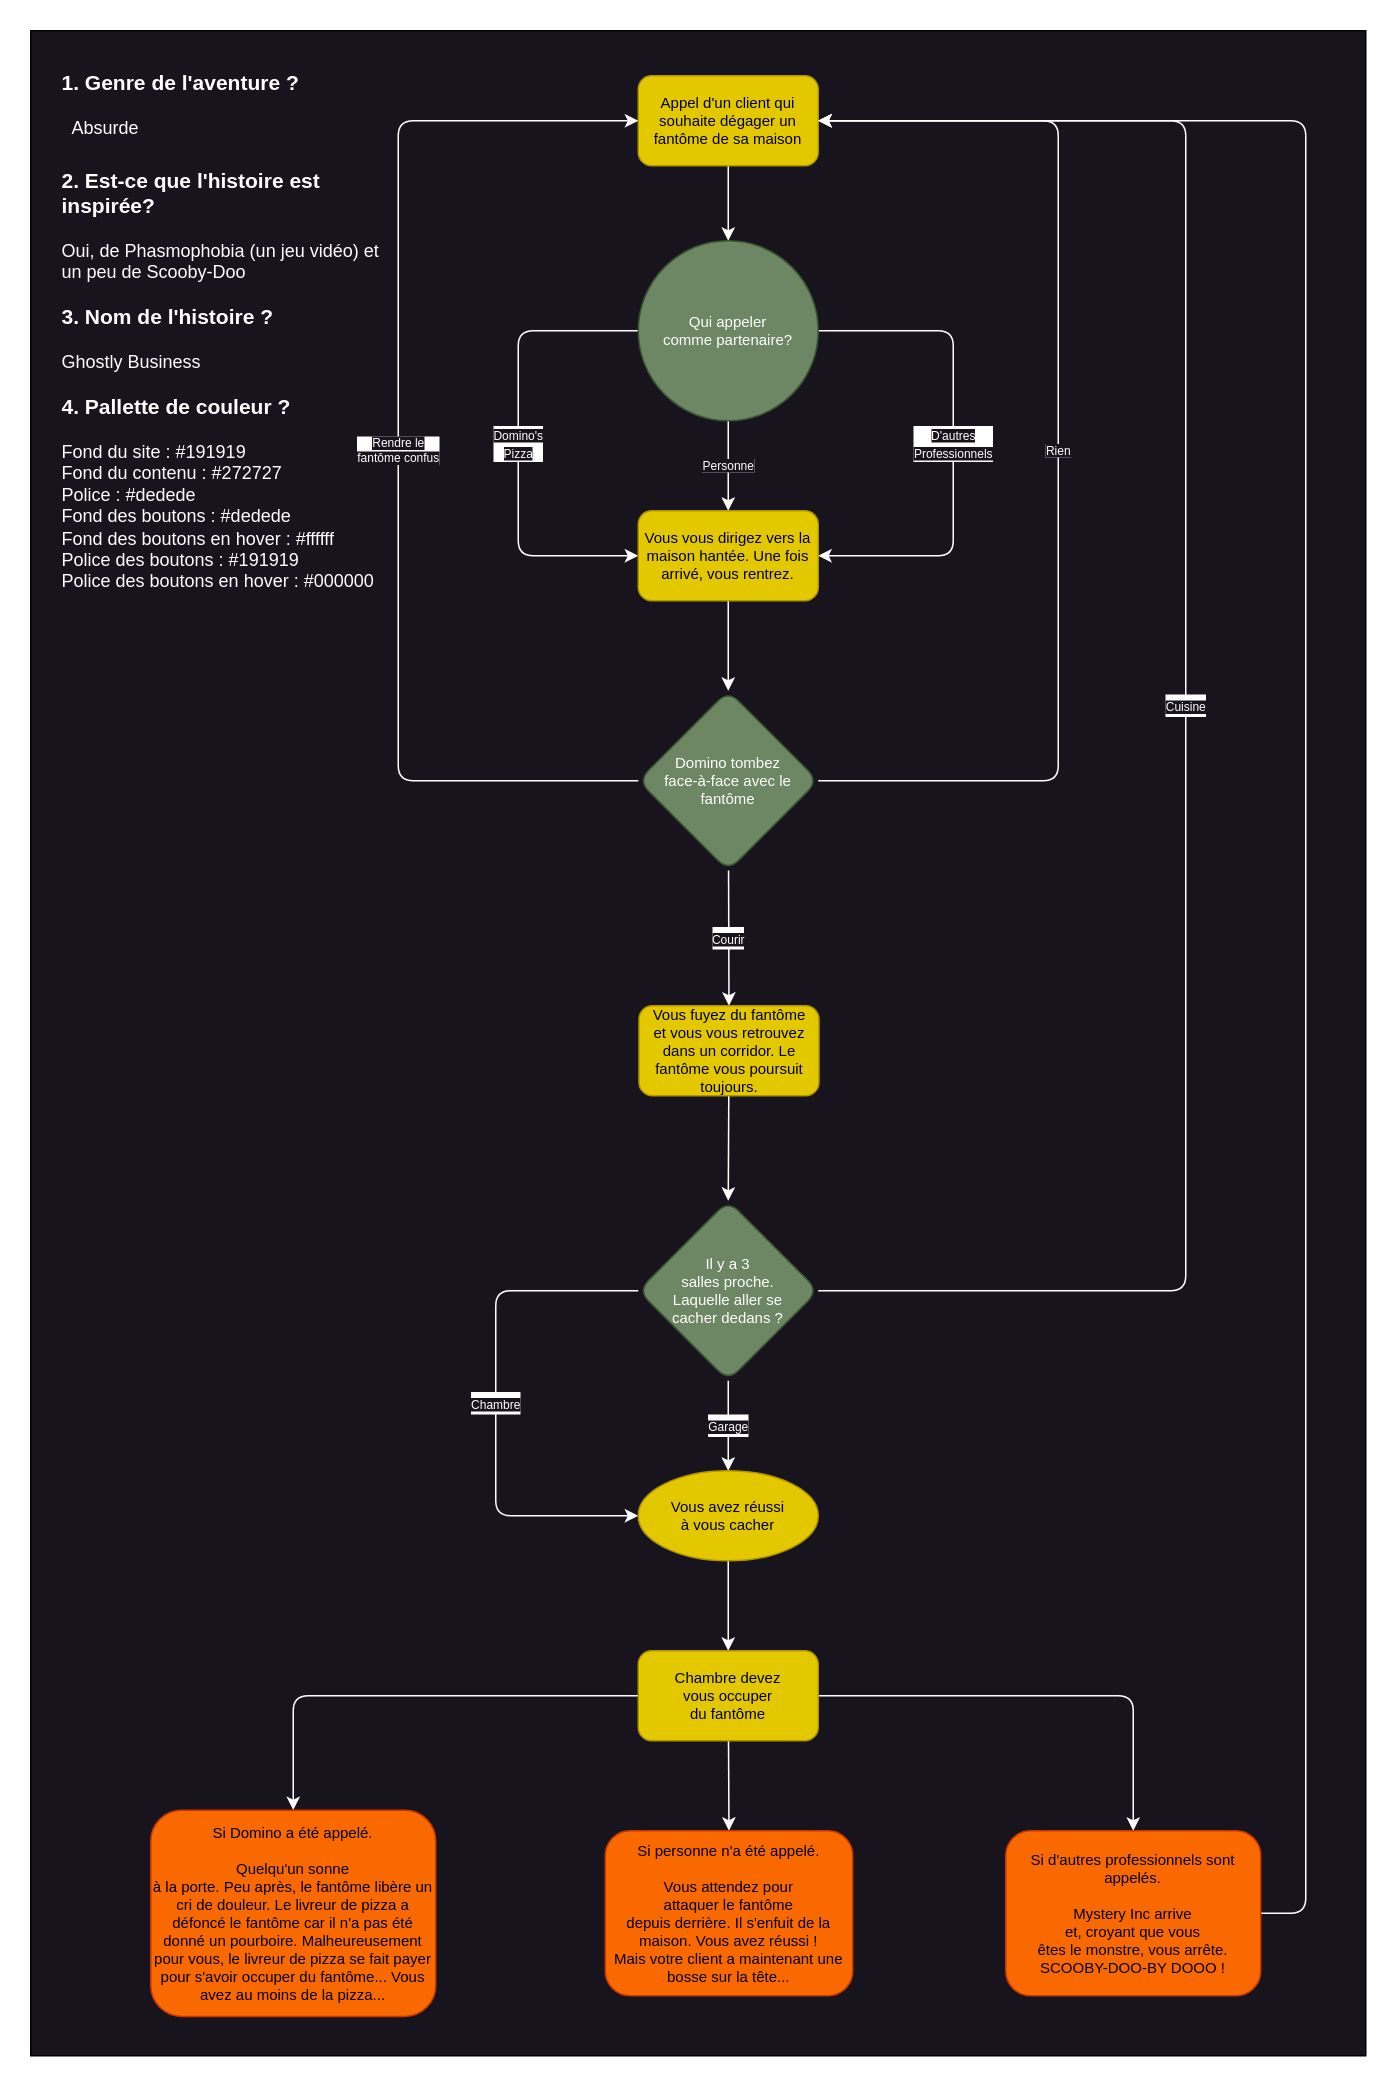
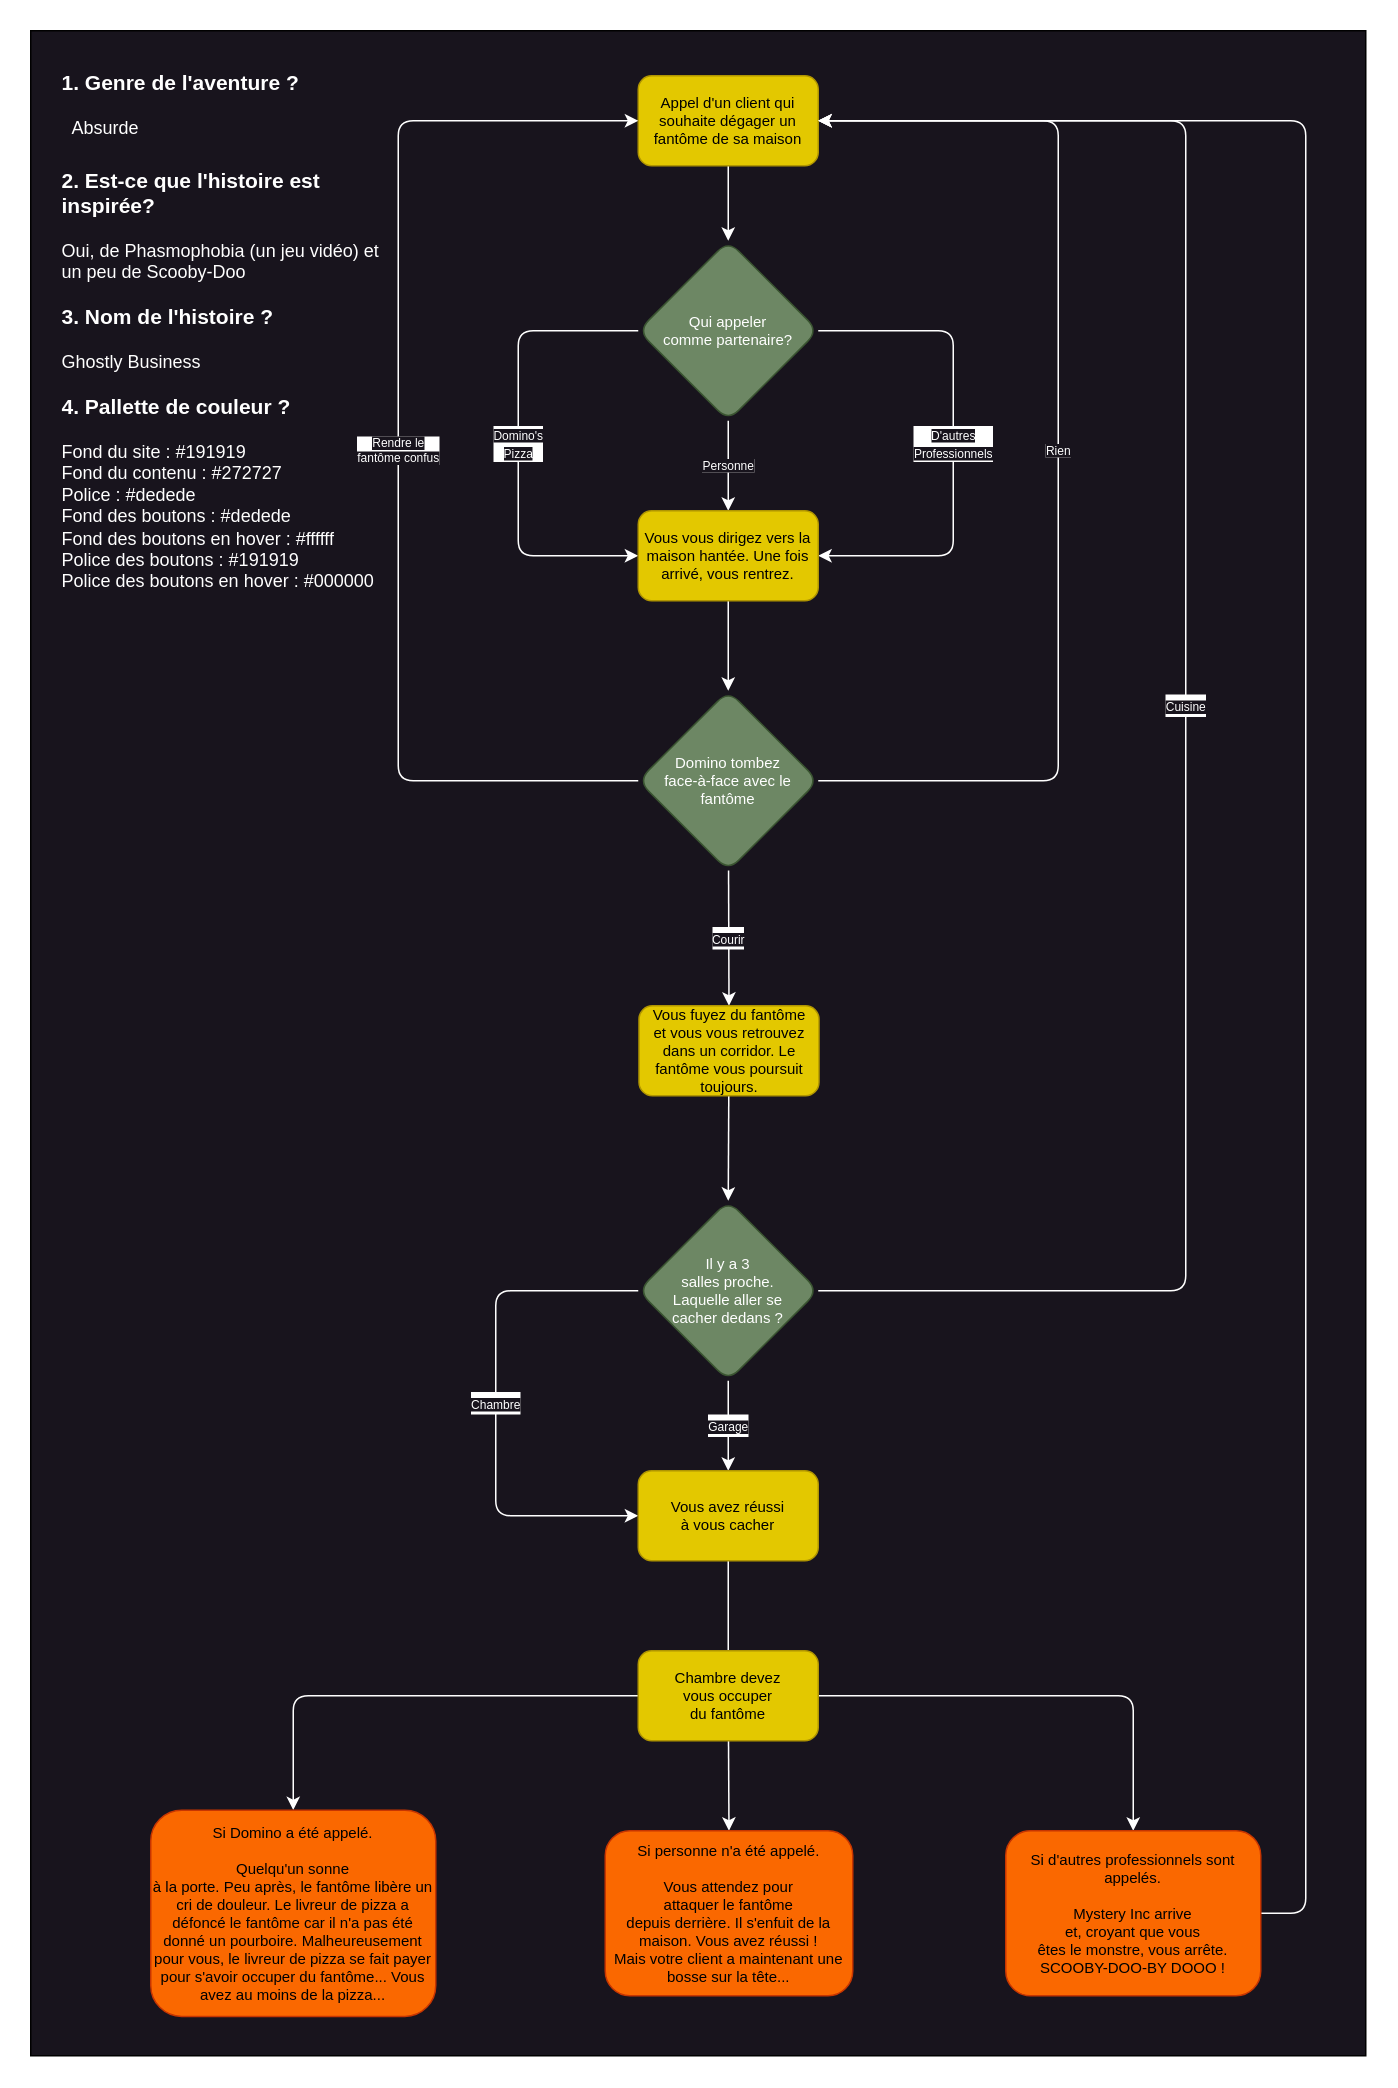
(728, 331) -> (728, 331)
(728, 1516) -> (728, 1516)
(728, 1639) -> (728, 1643)
